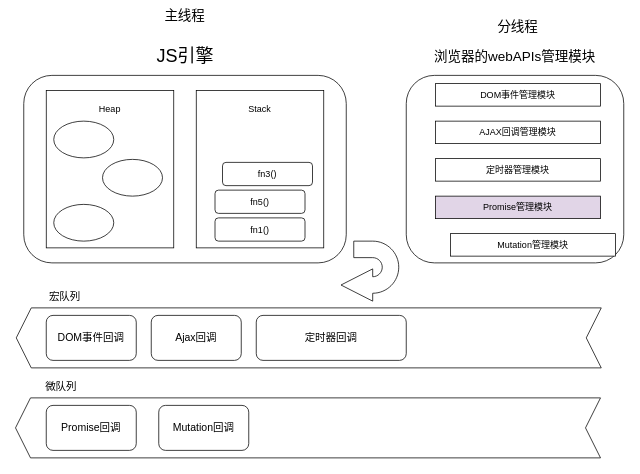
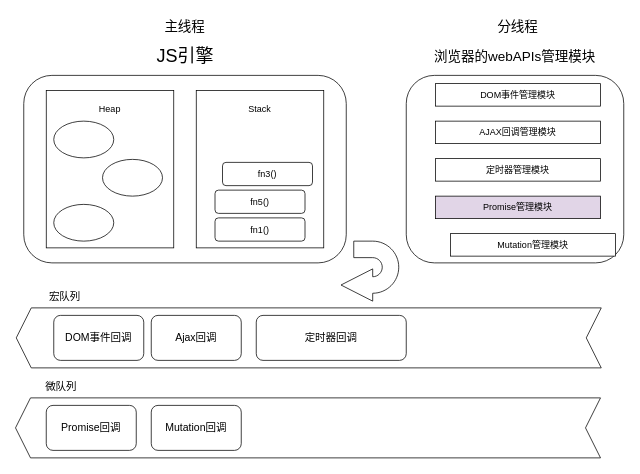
(185, 15) -> (185, 27)
(91, 338) -> (99, 338)
(204, 428) -> (196, 428)
